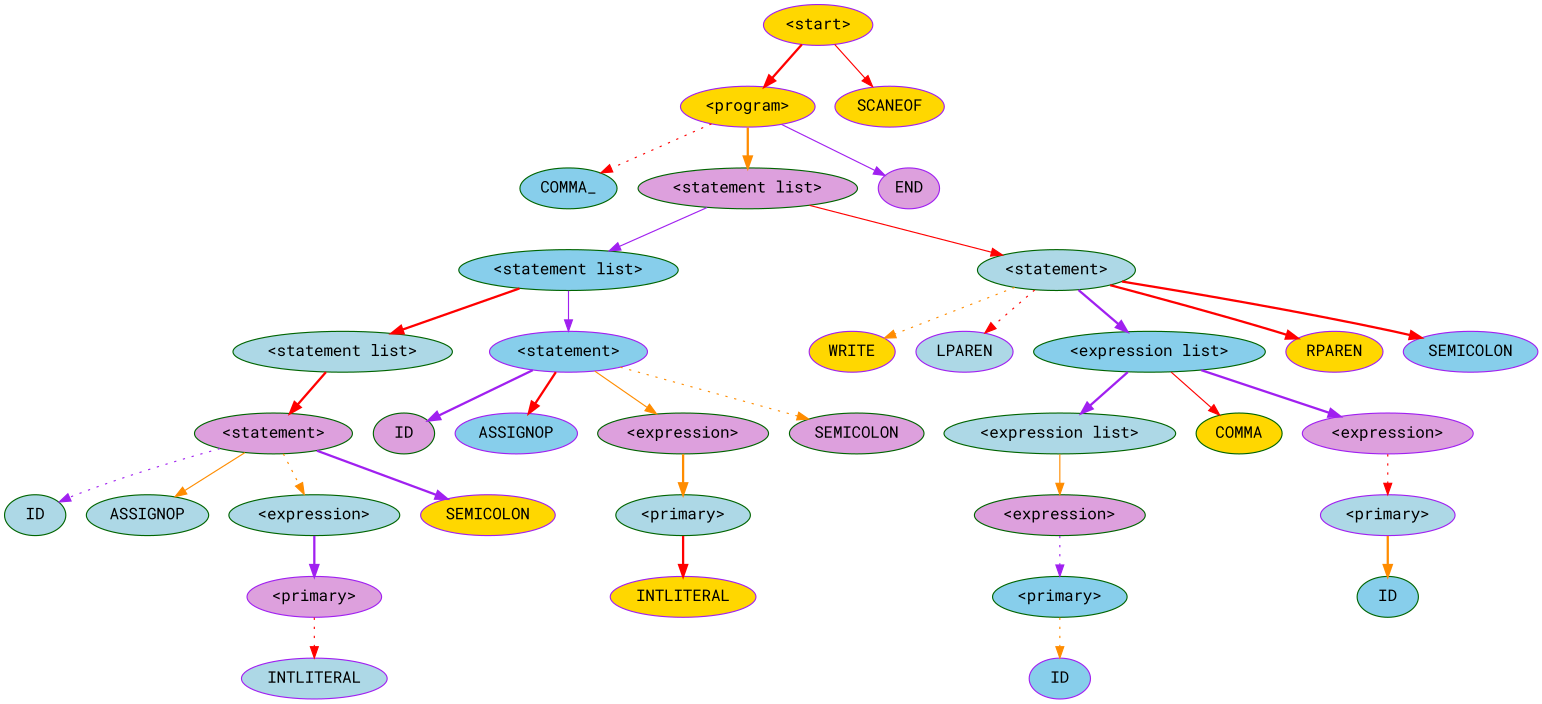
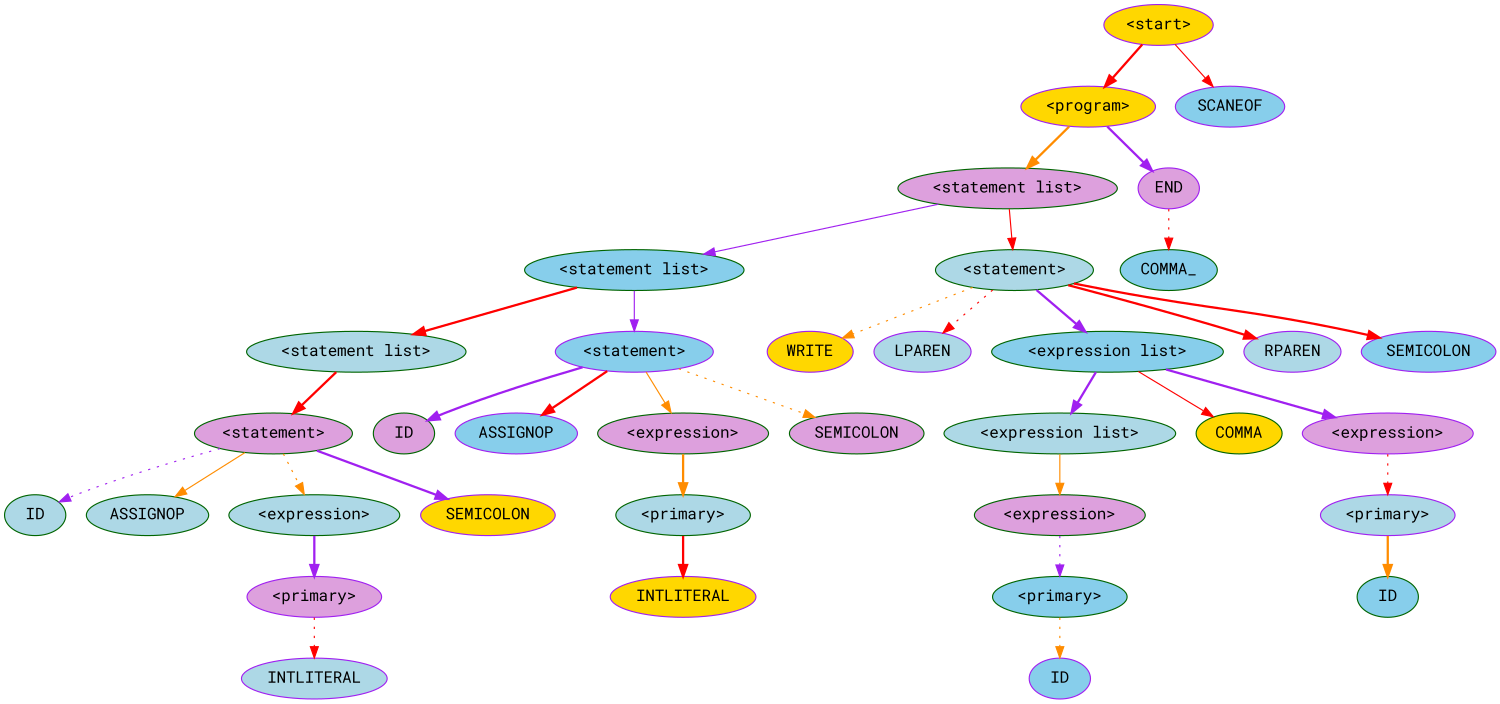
(890, 107) -> (1230, 107)
(662, 146) -> (1169, 224)
(828, 147) -> (1126, 145)
(1334, 352) -> (1292, 352)
